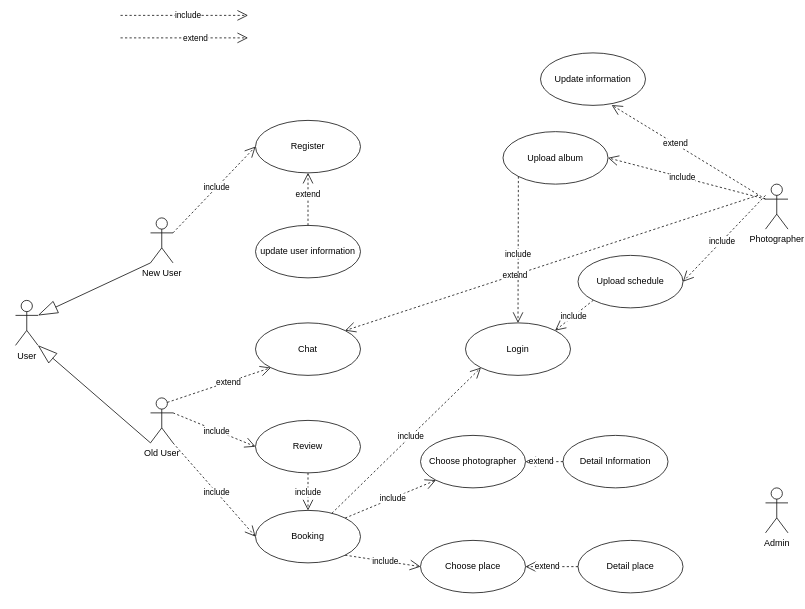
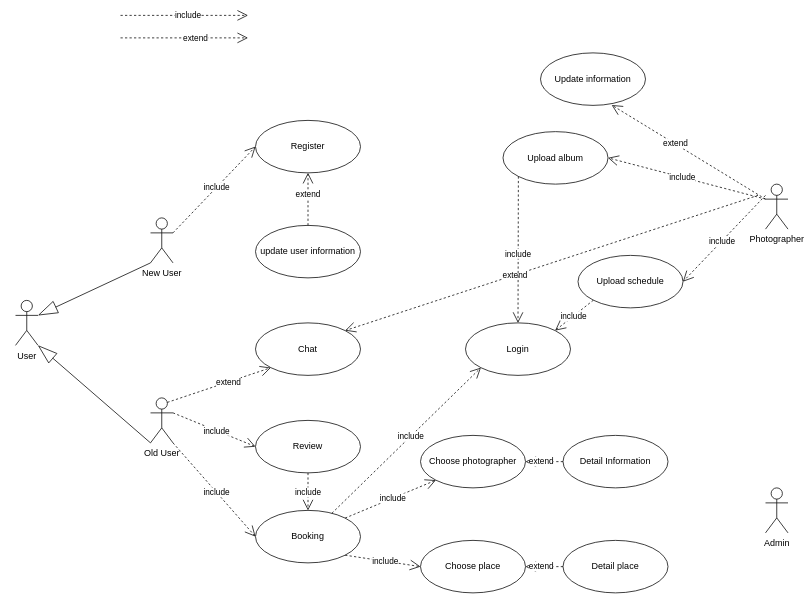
(630, 567) -> (615, 567)
